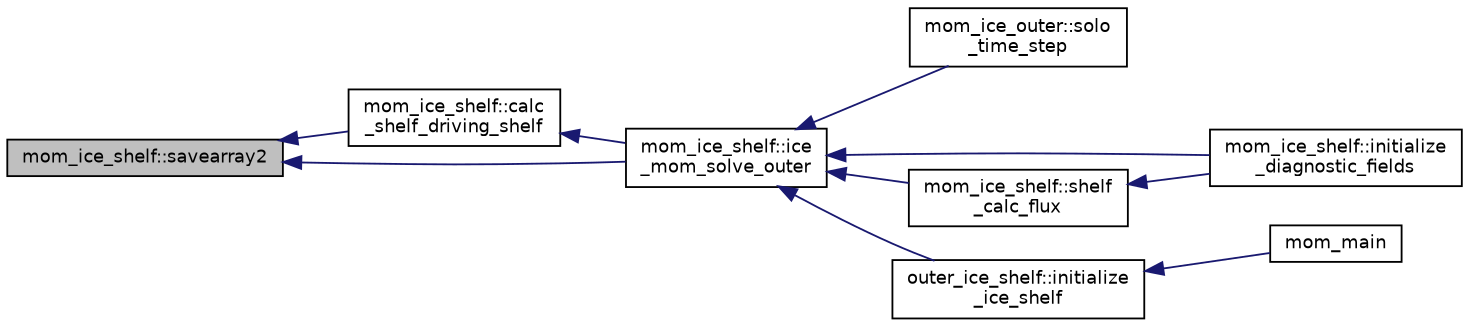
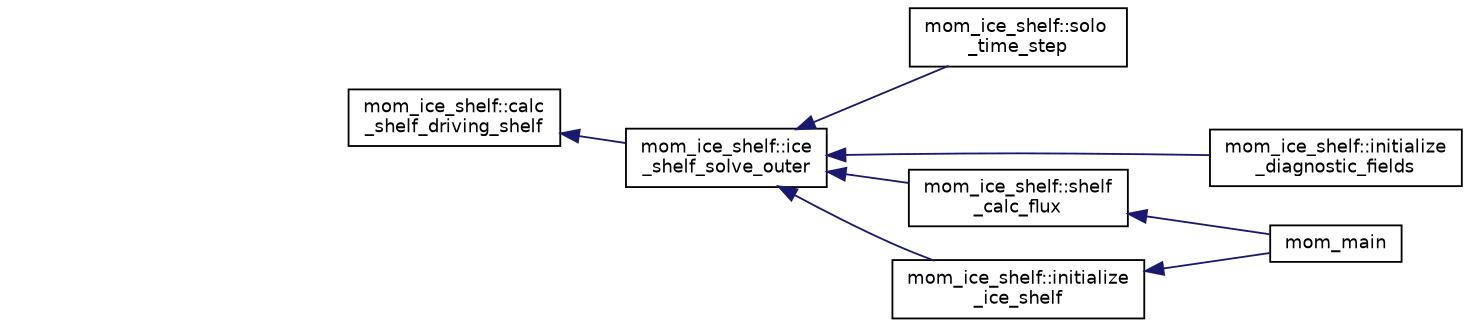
(1018, 37) -> (1018, 37)
(145, 158) -> none
(726, 158) -> (726, 158)
(1178, 178) -> (1208, 225)
(1018, 289) -> (1018, 289)
